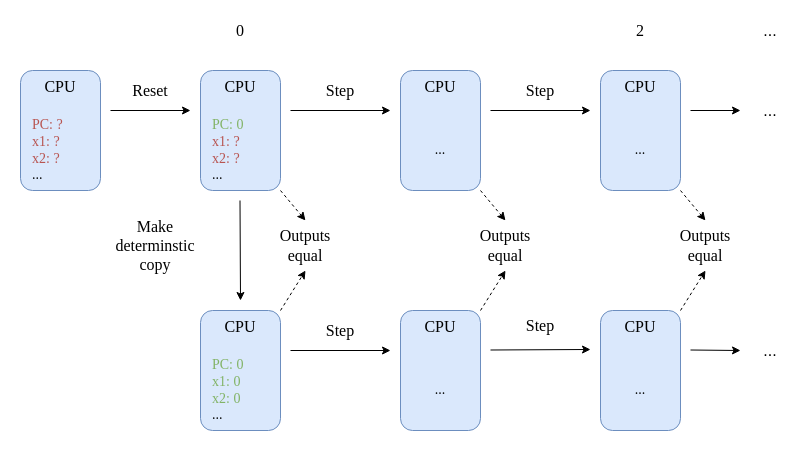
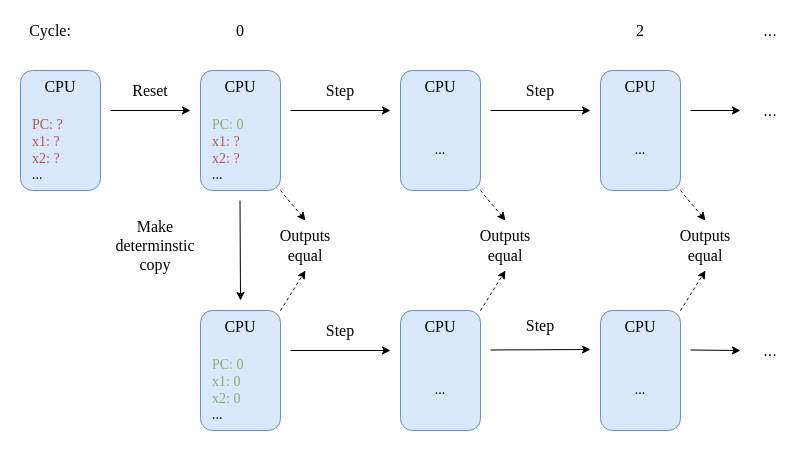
none -> (51, 31)
